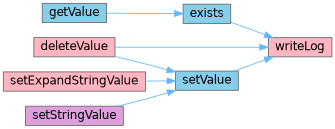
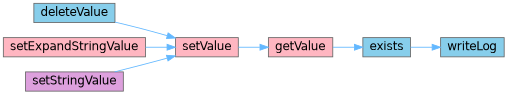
(74, 13) -> (301, 47)
(74, 47) -> (74, 13)
(187, 47) -> none
(300, 47) -> (472, 47)
(250, 65) -> (249, 47)
(207, 81) -> (207, 47)
